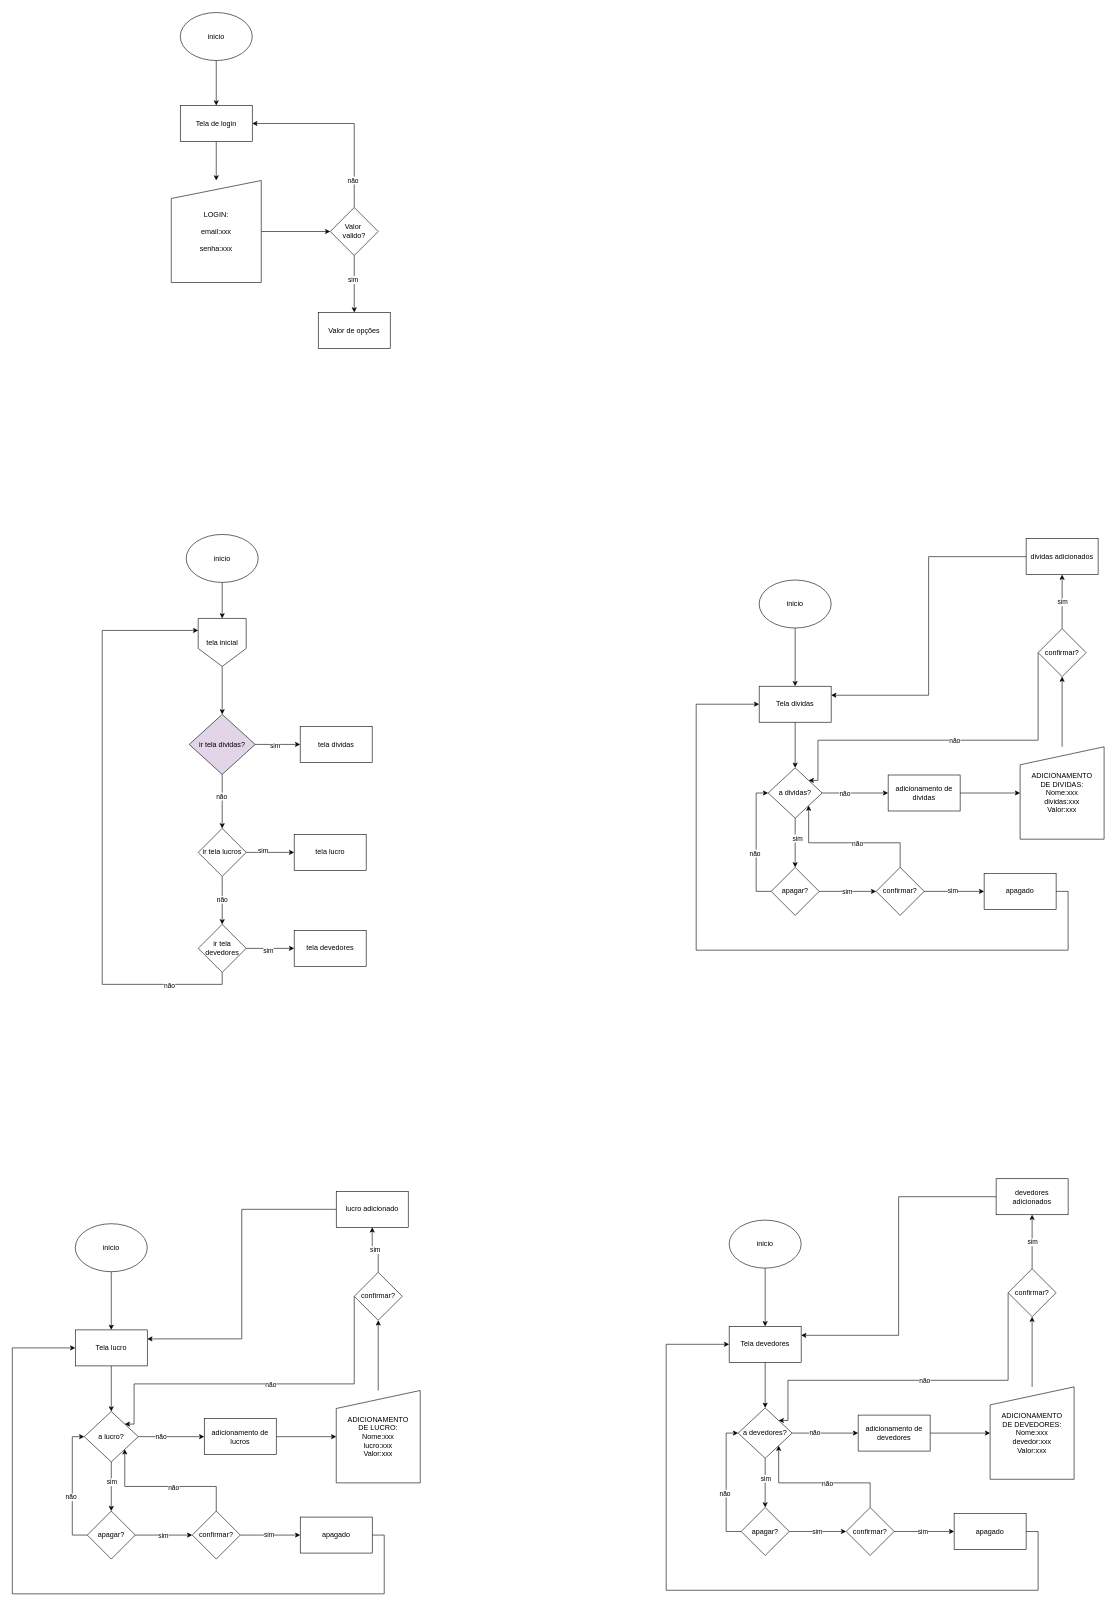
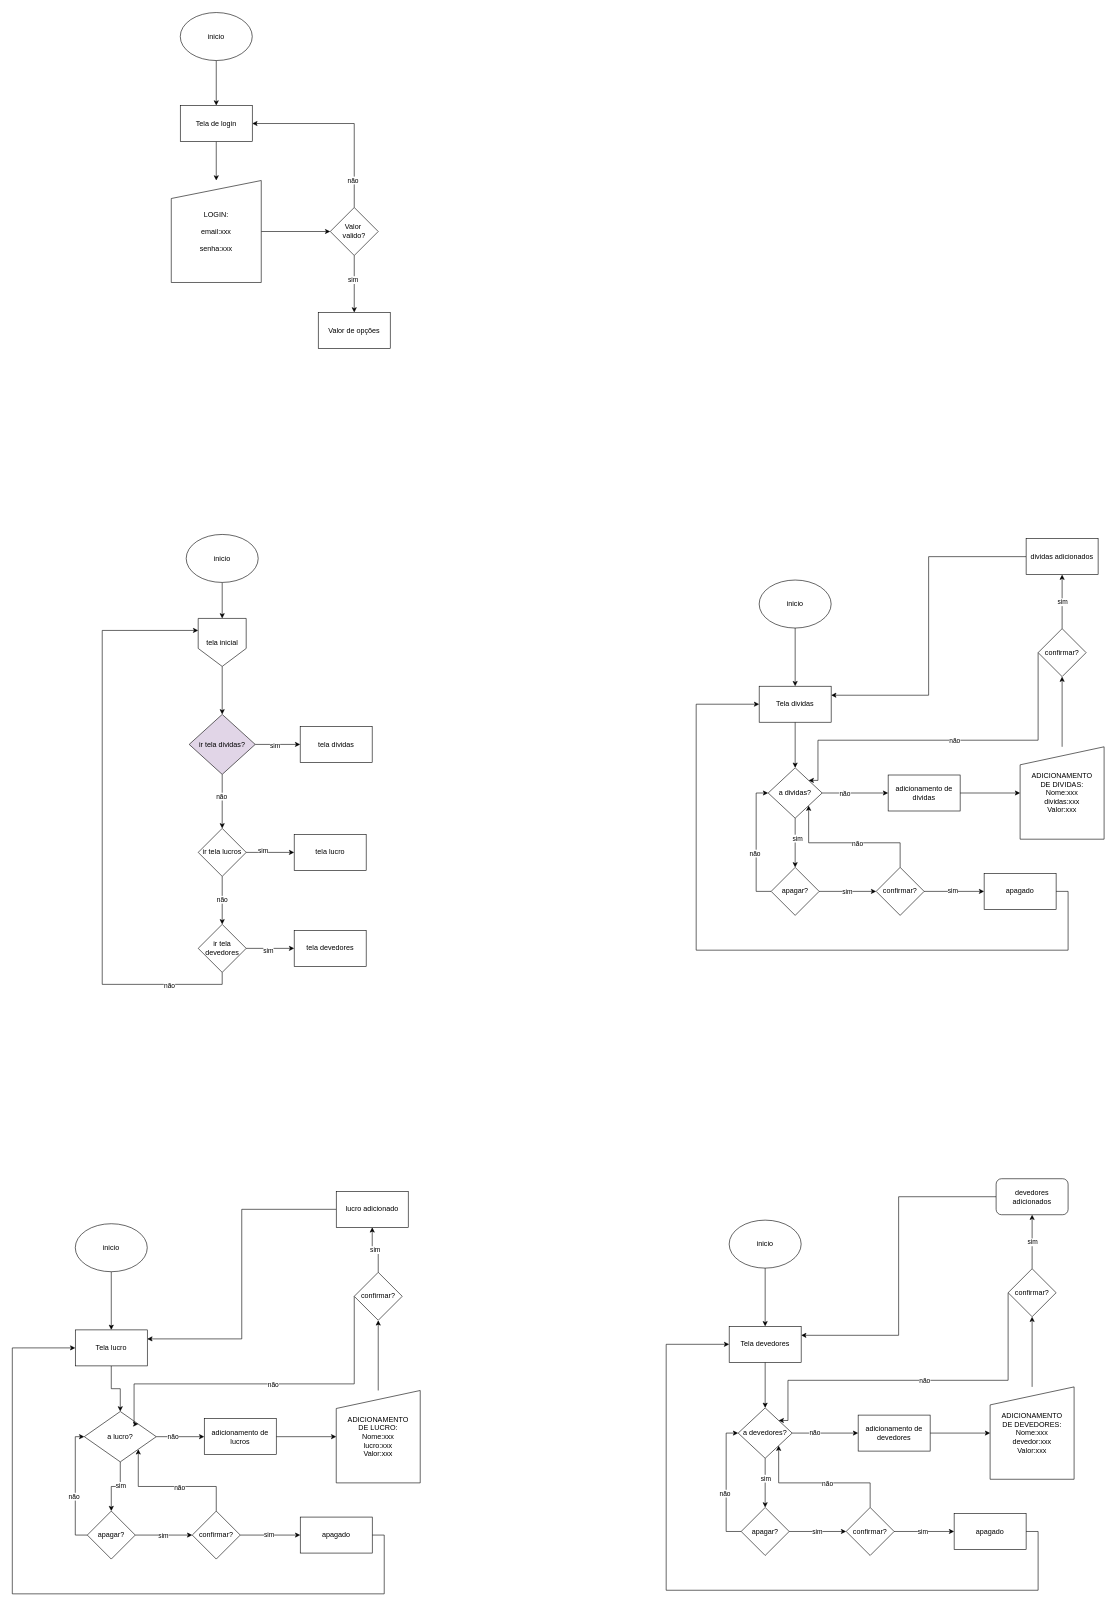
(1032, 1197) -> (1032, 1197)
(111, 1437) -> (120, 1437)
